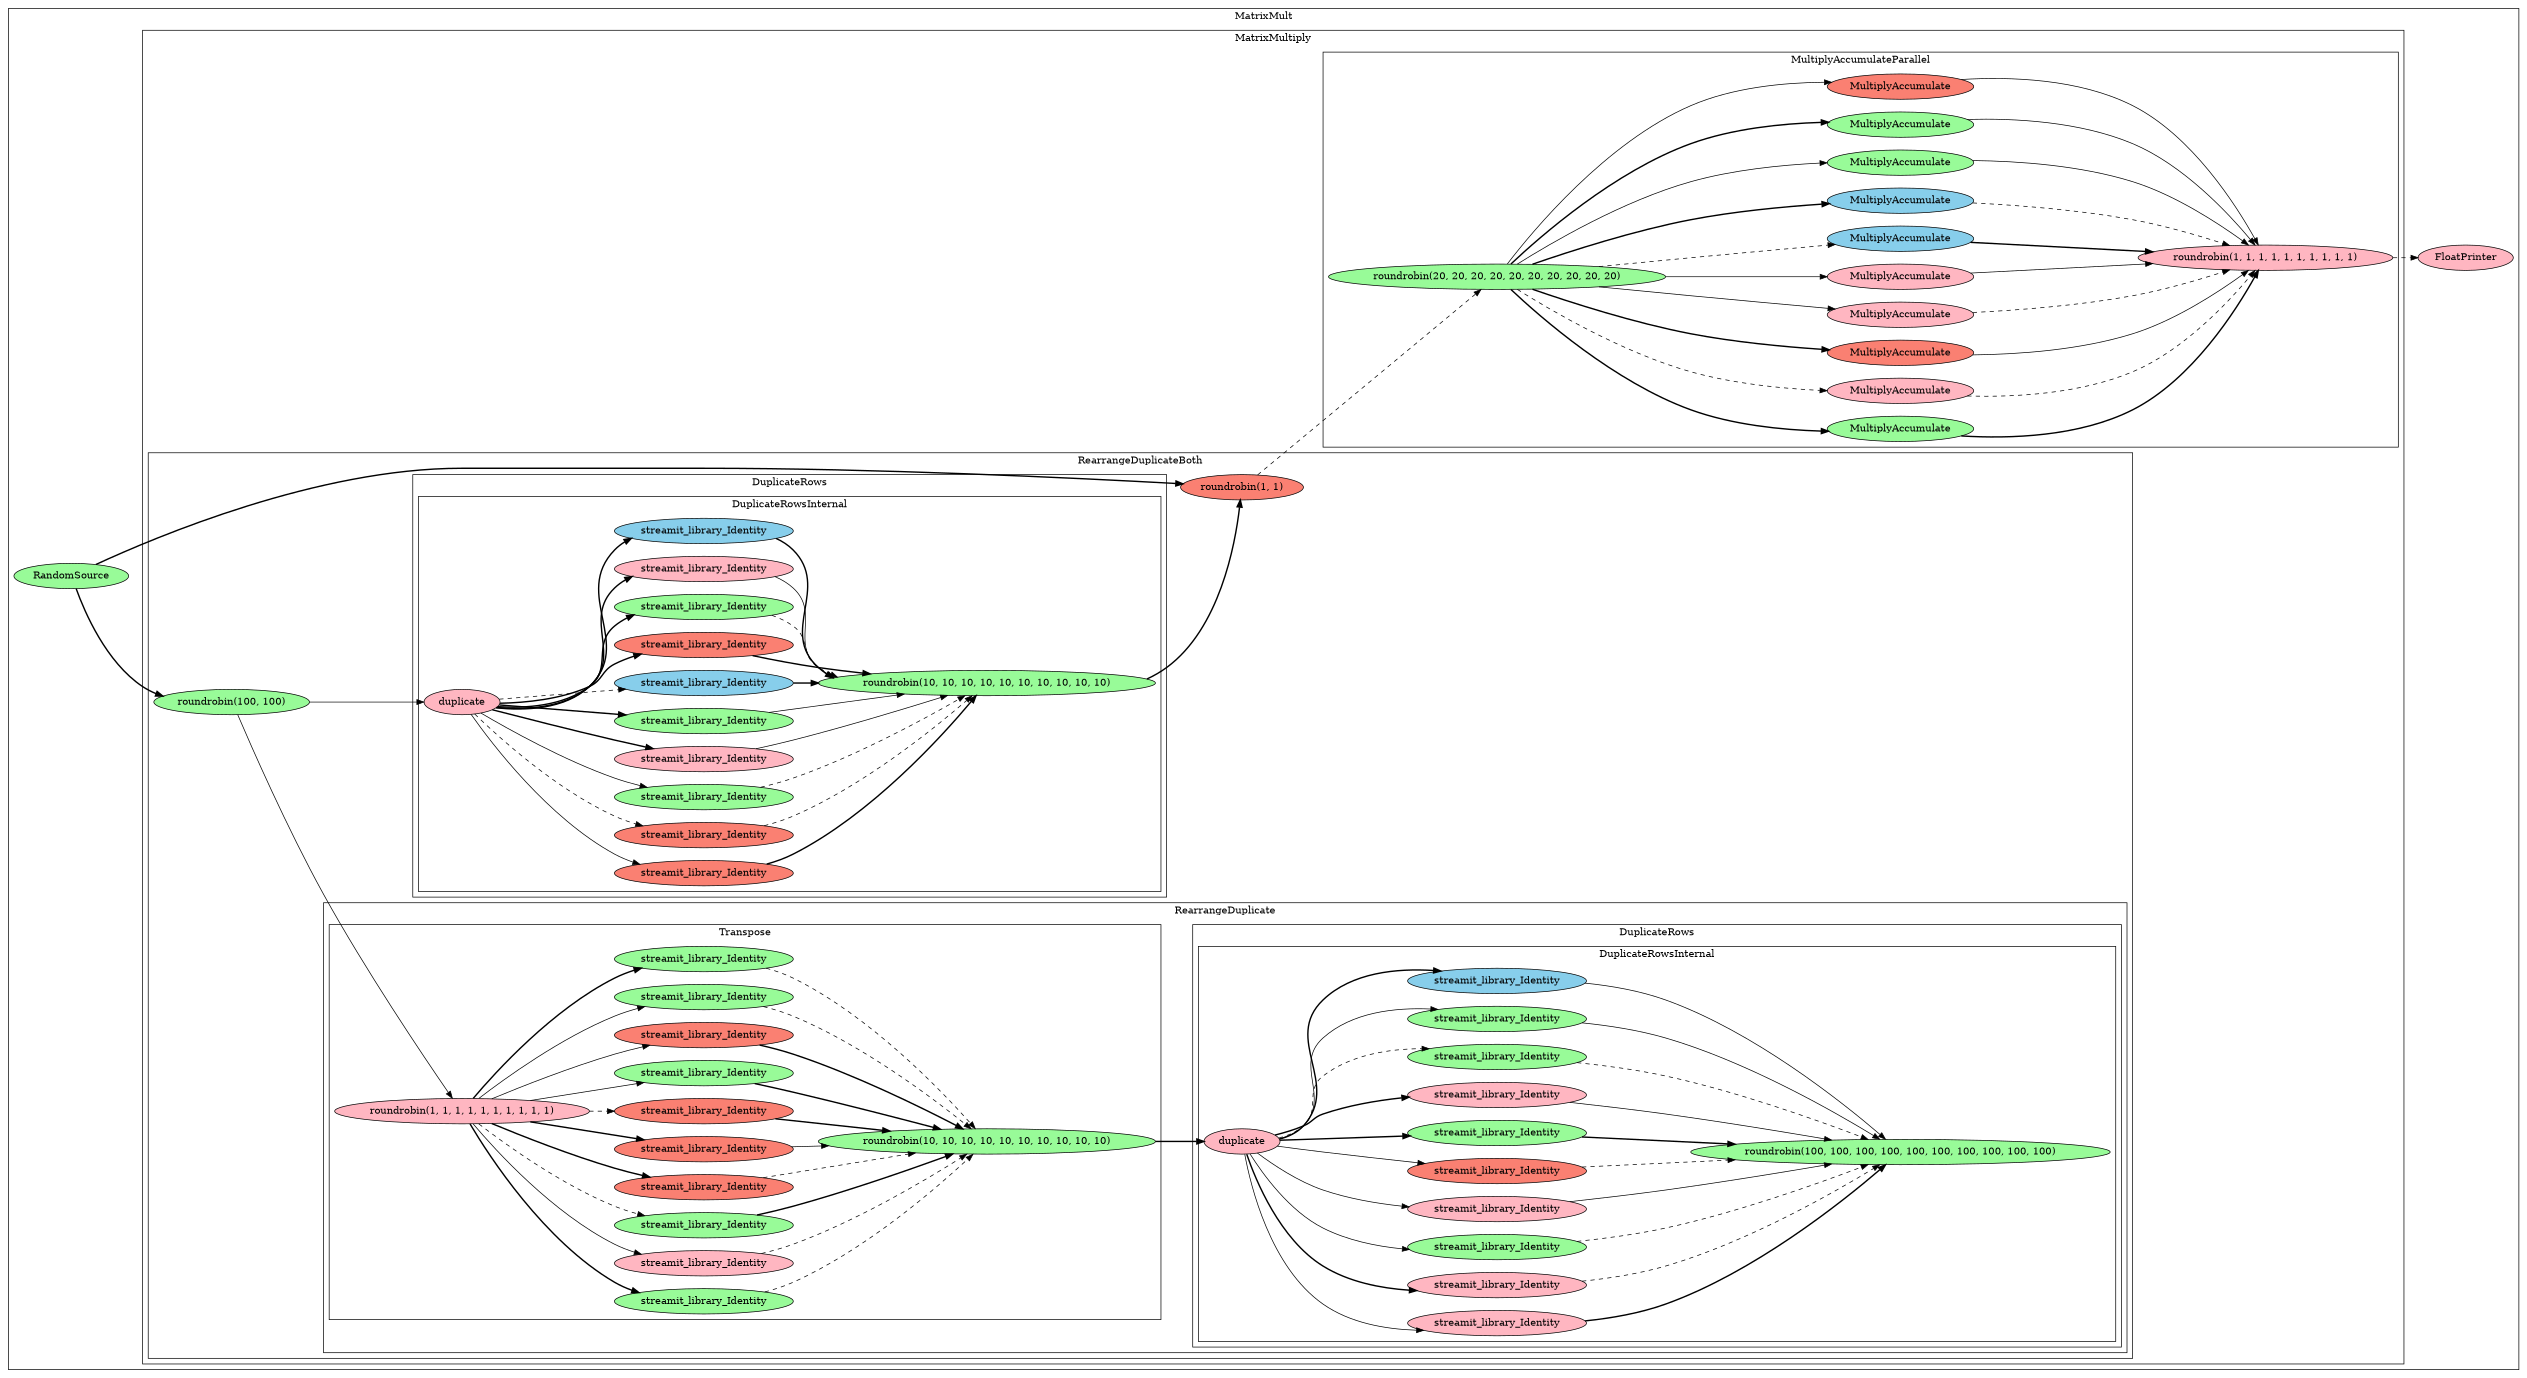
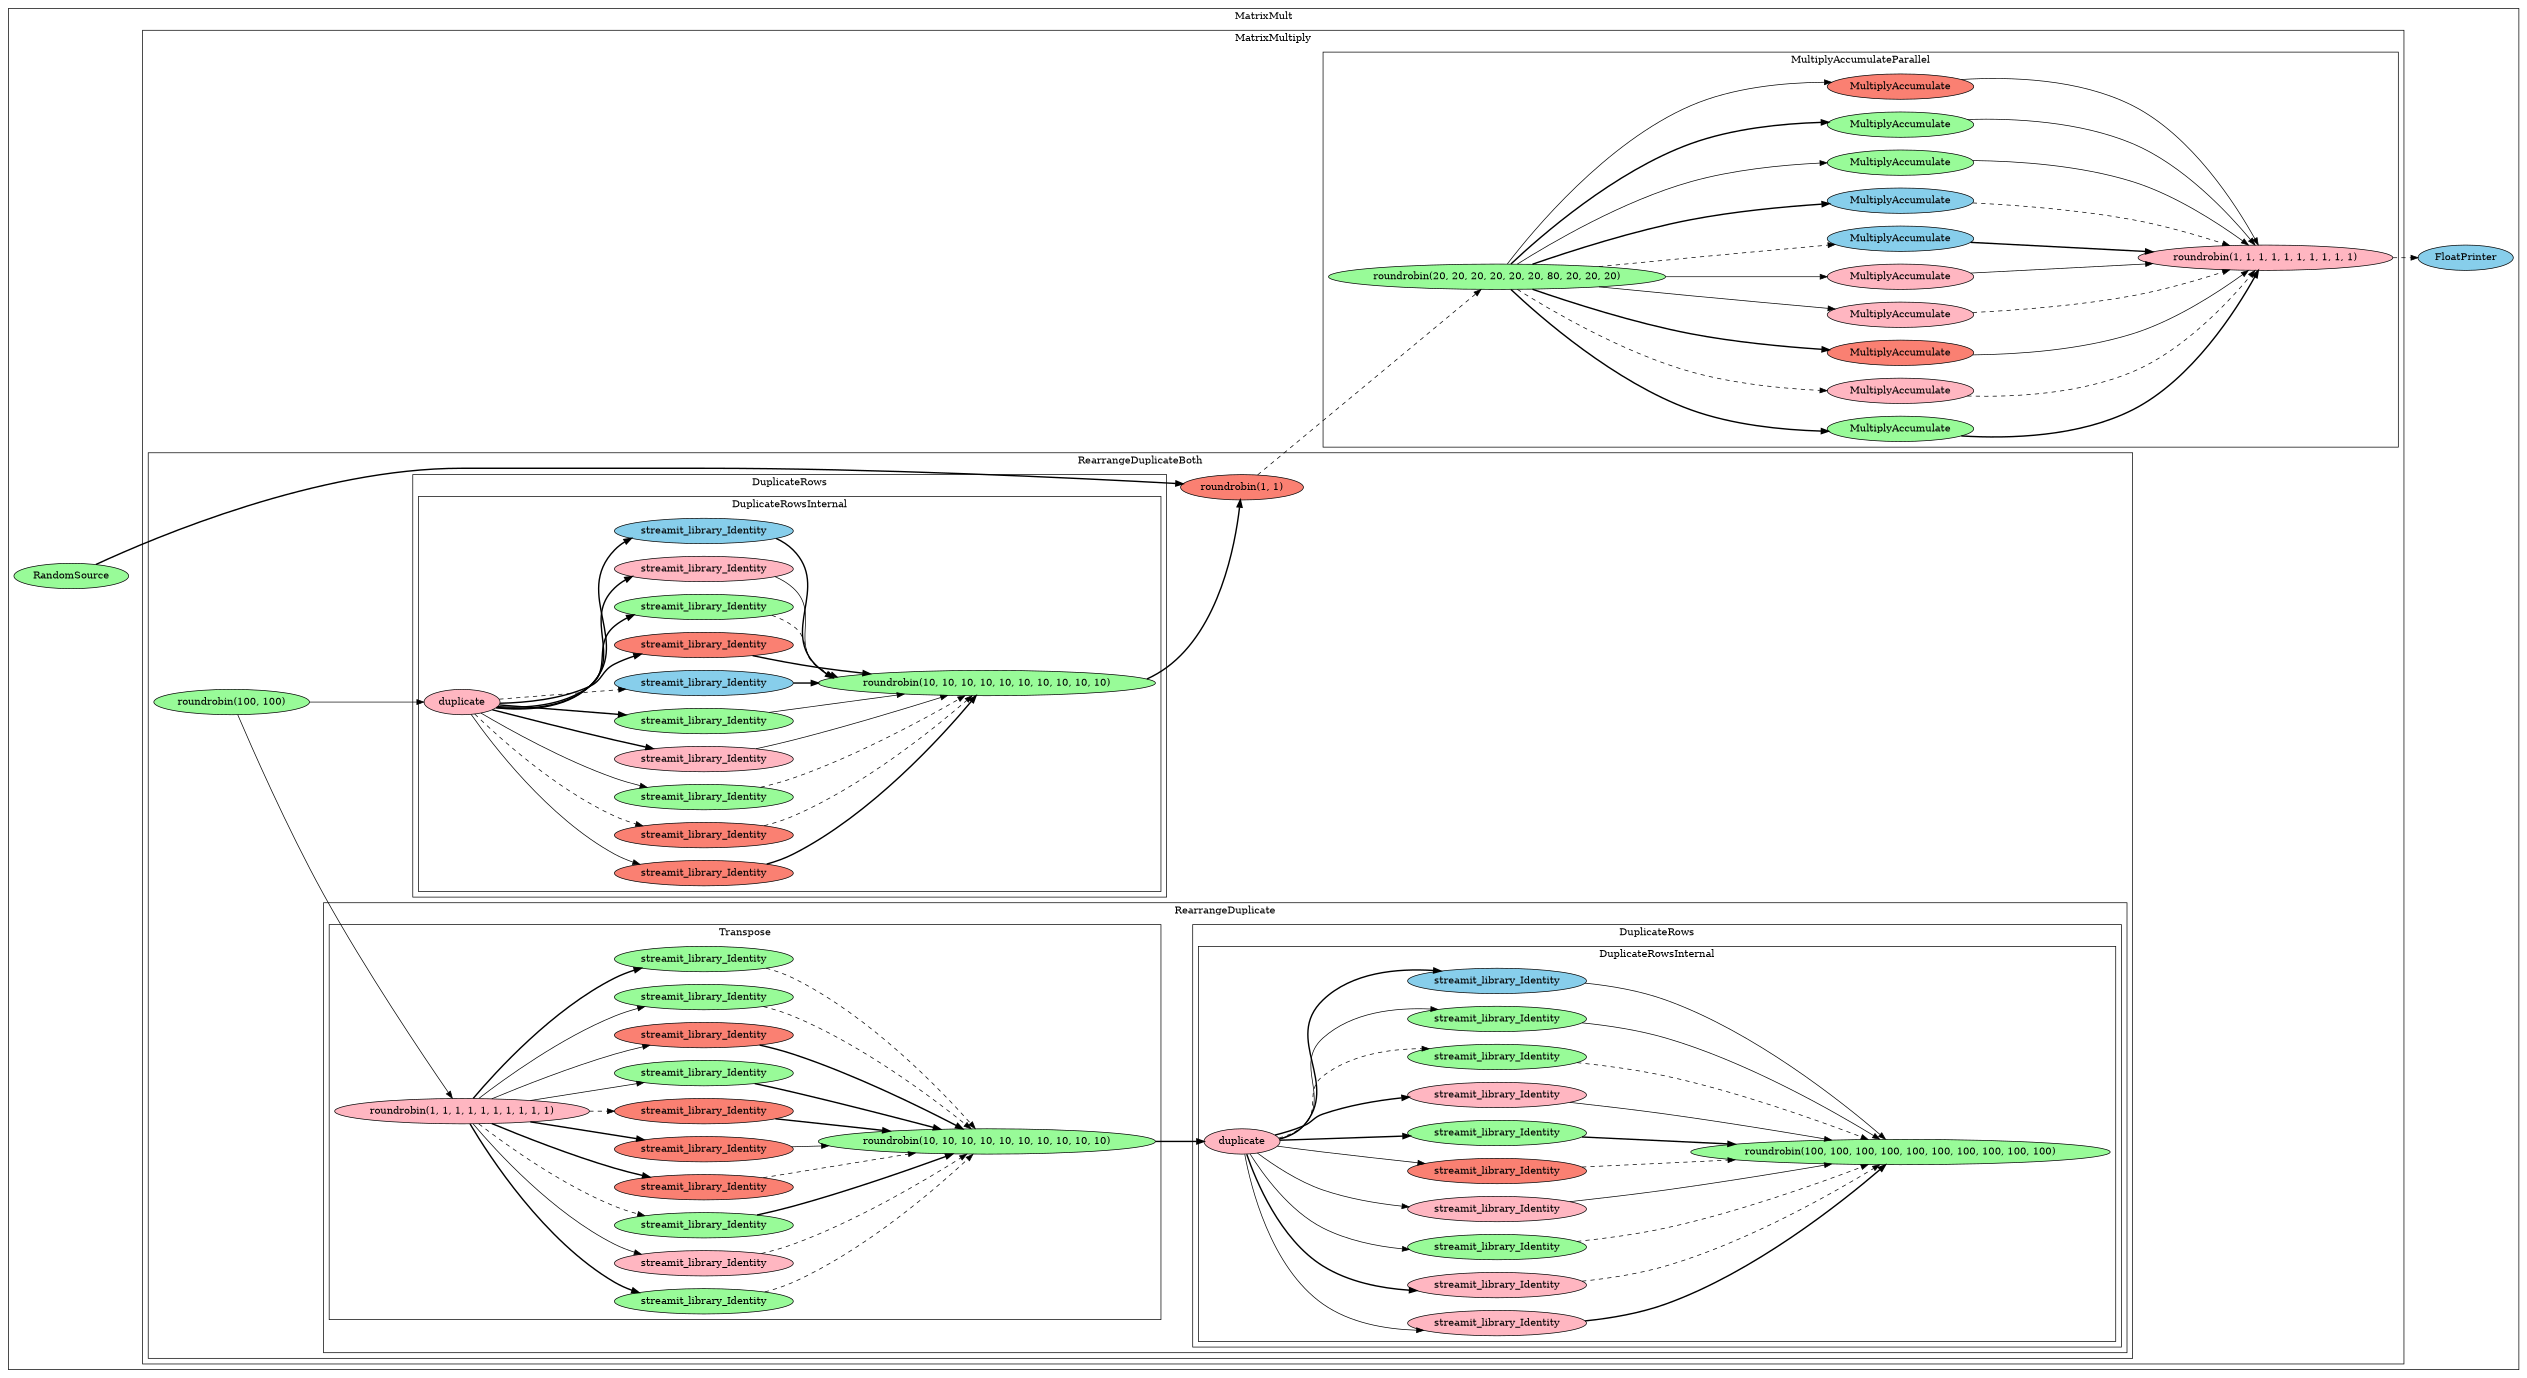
(2466, 258) -> (2466, 258)
(1497, 277) -> (1497, 277)
(106, 649) -> none
